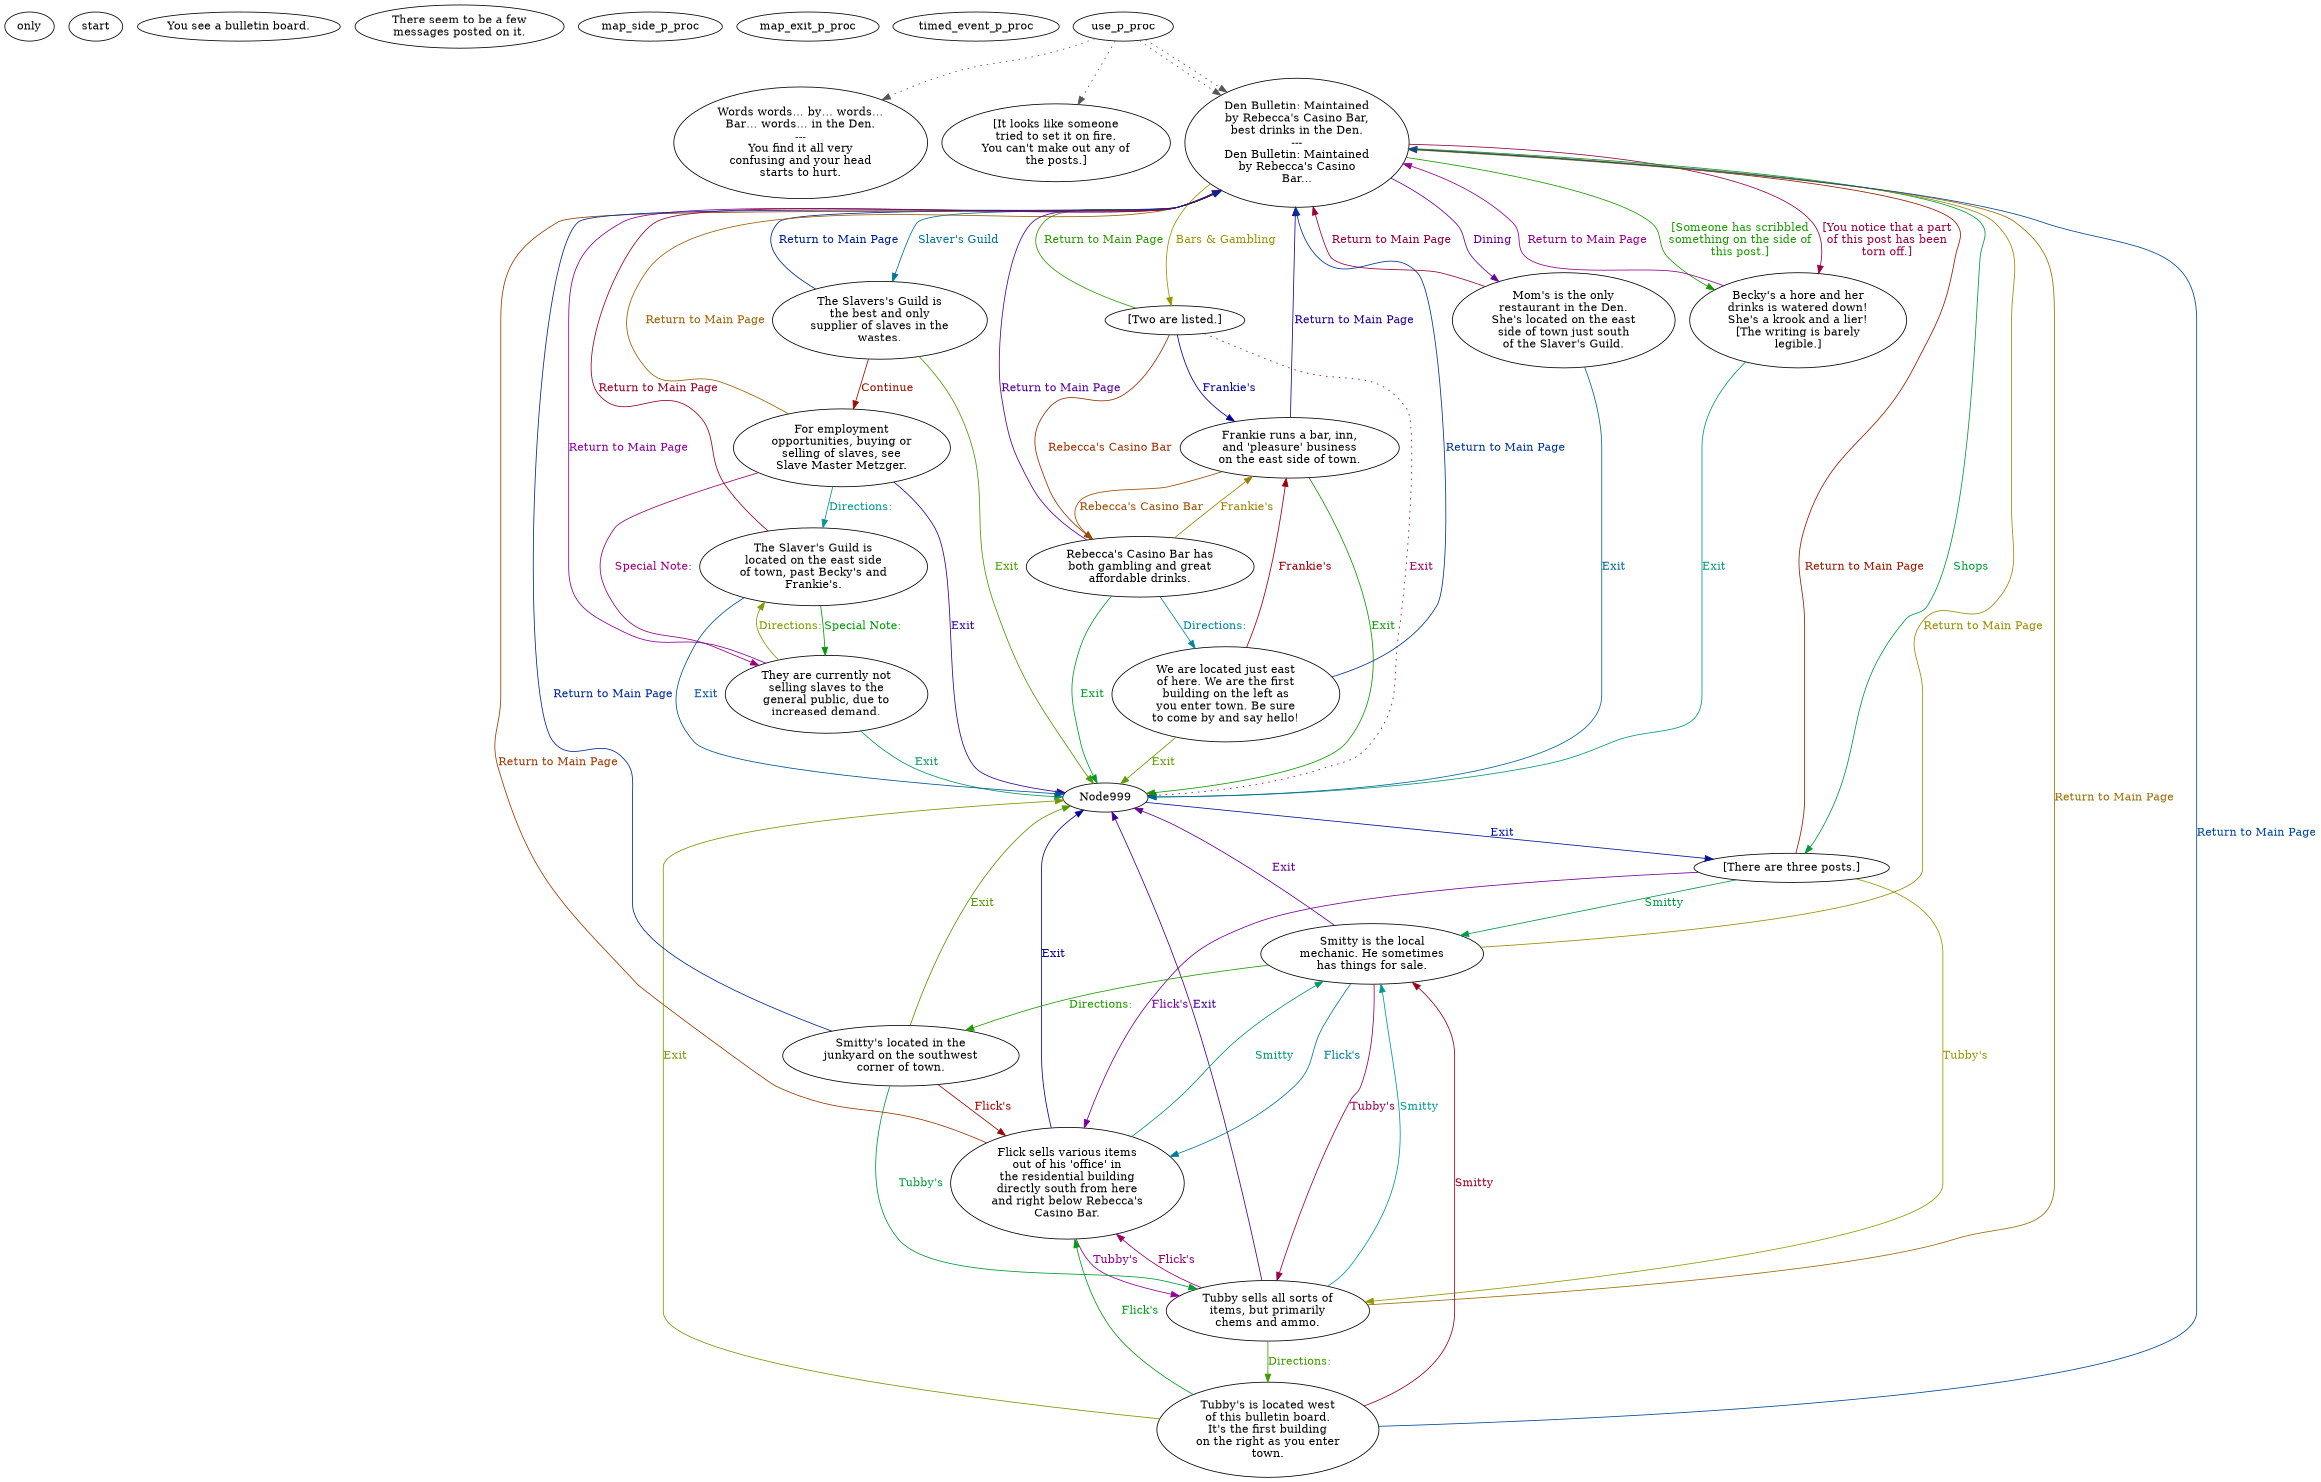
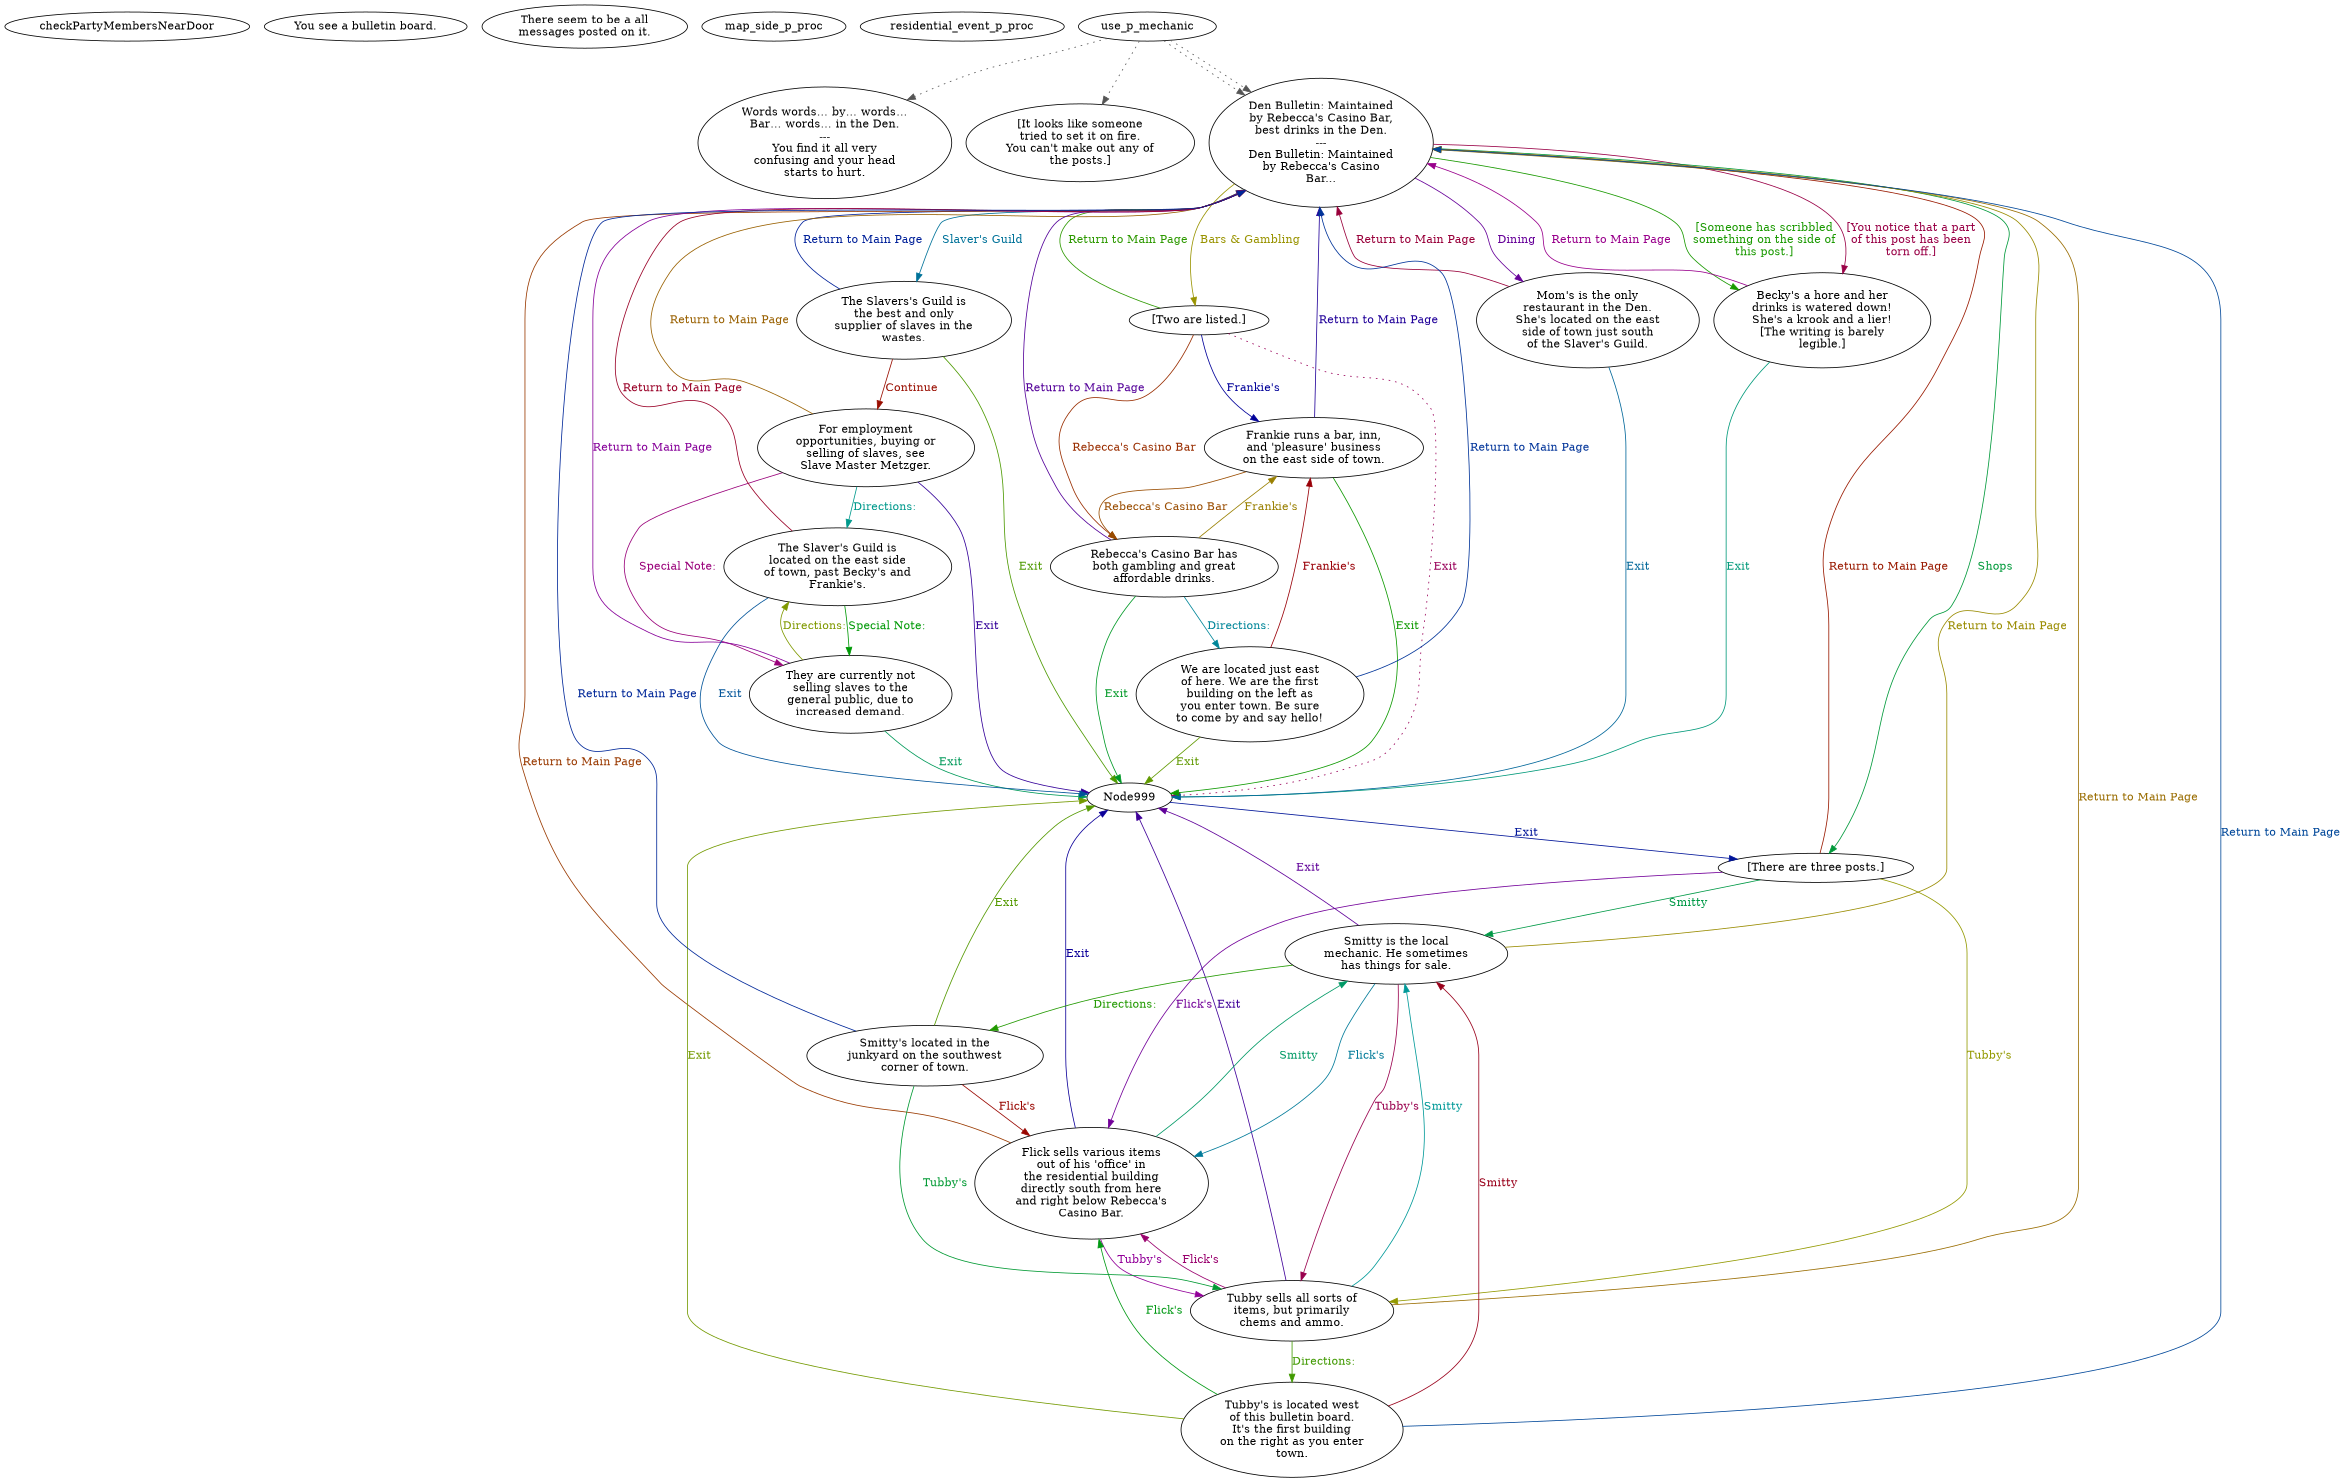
(30, 27) -> (127, 27)
(96, 27) -> none
(460, 27) -> (585, 27)
(808, 27) -> none
(976, 27) -> (962, 27)
(1123, 27) -> (1147, 27)
